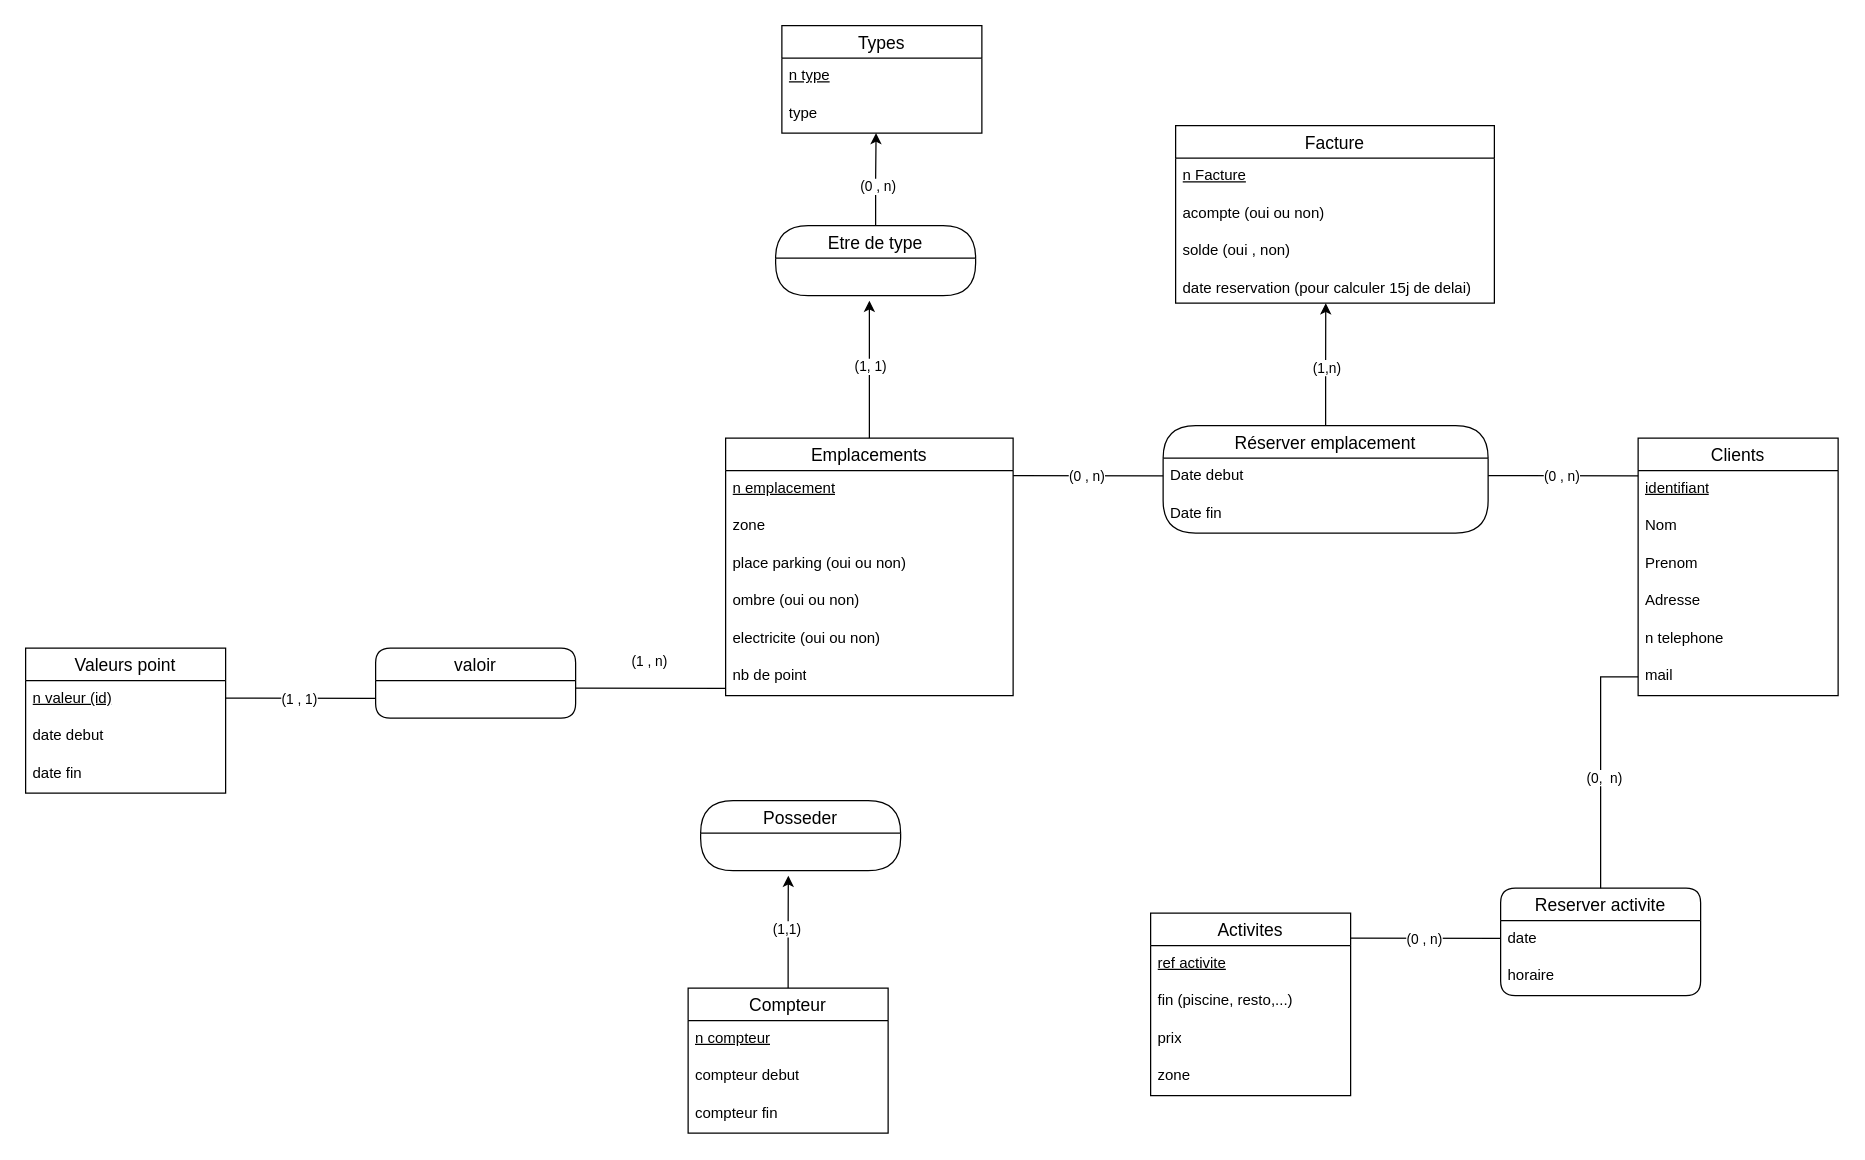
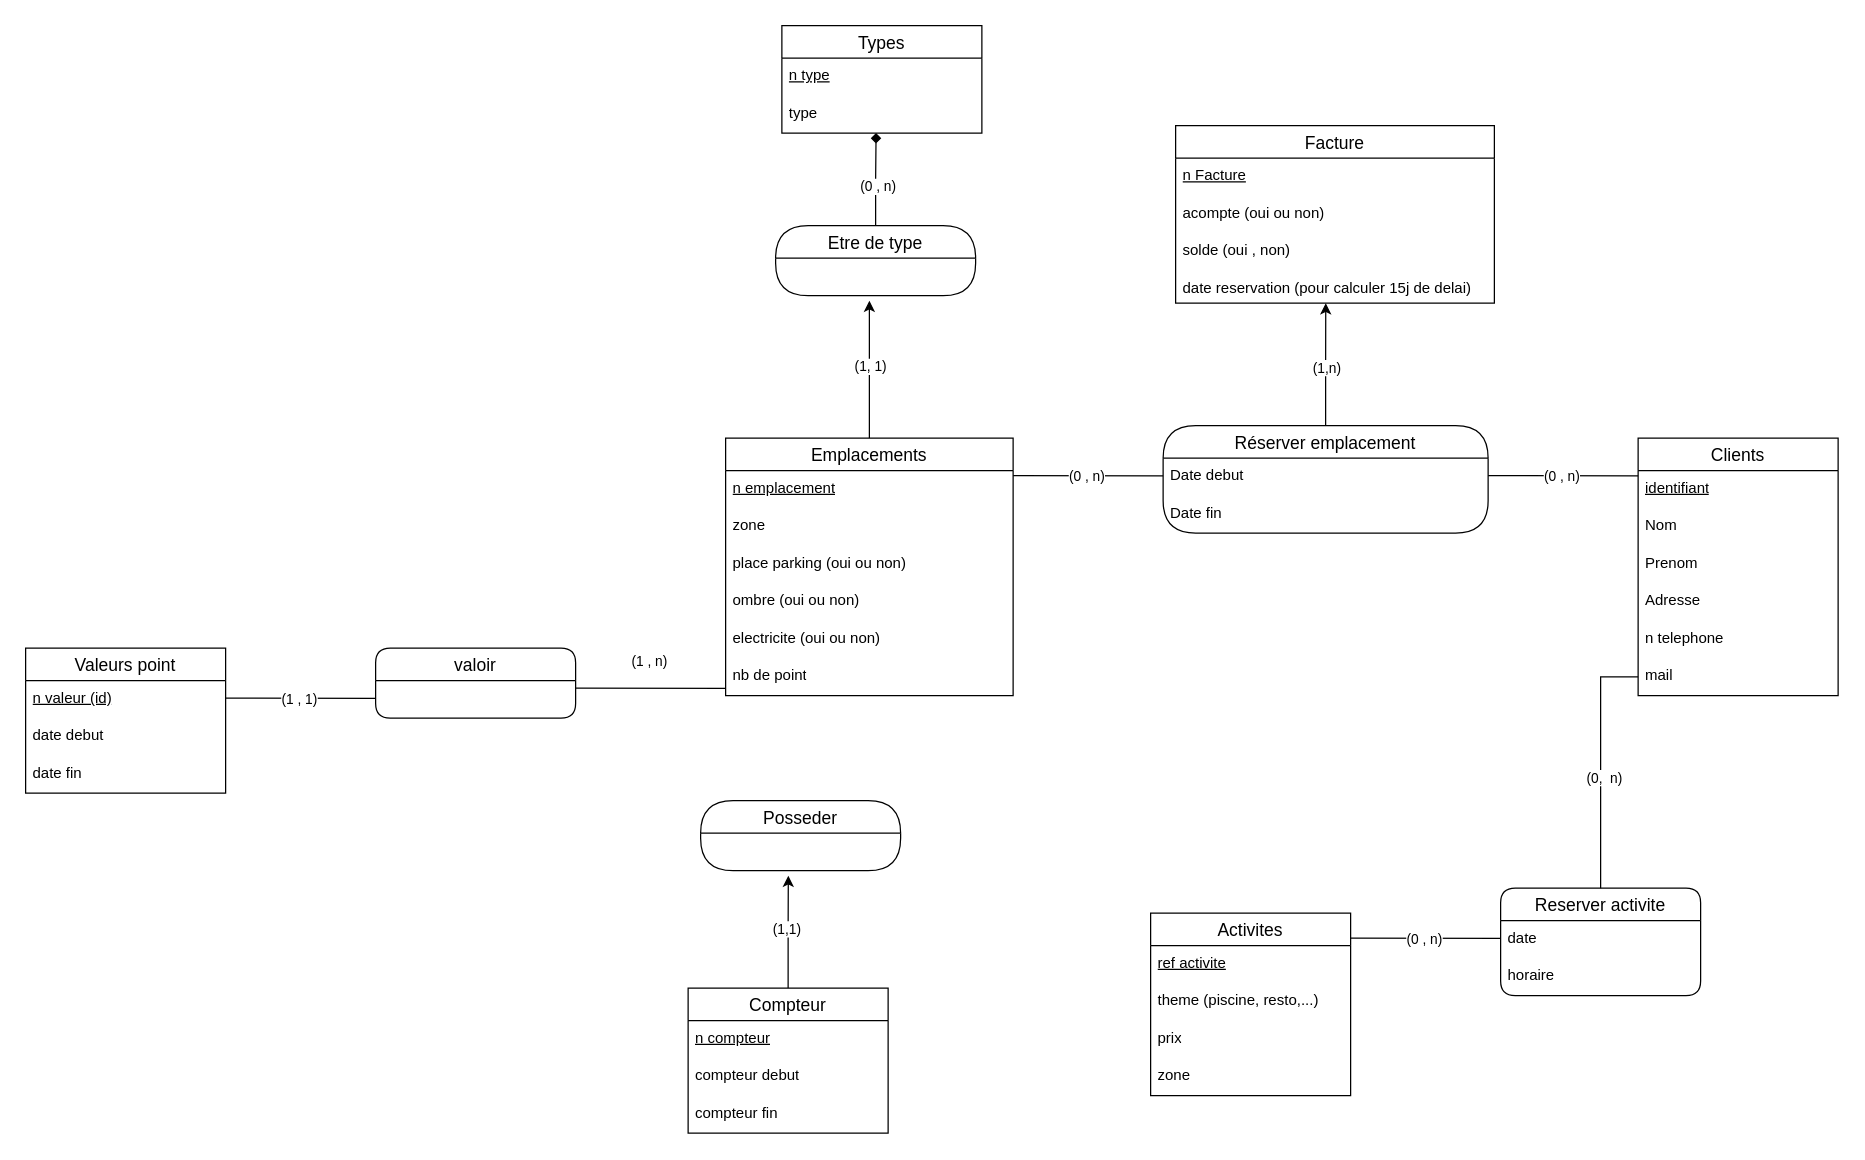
(876, 143) -> (876, 144)
(1239, 1001) -> (1250, 1001)
